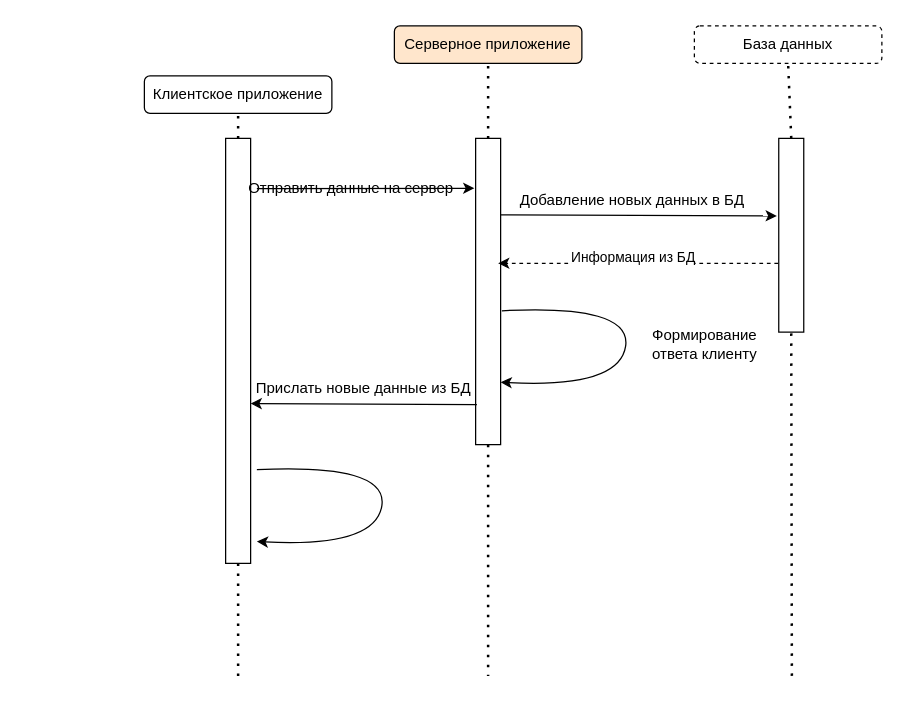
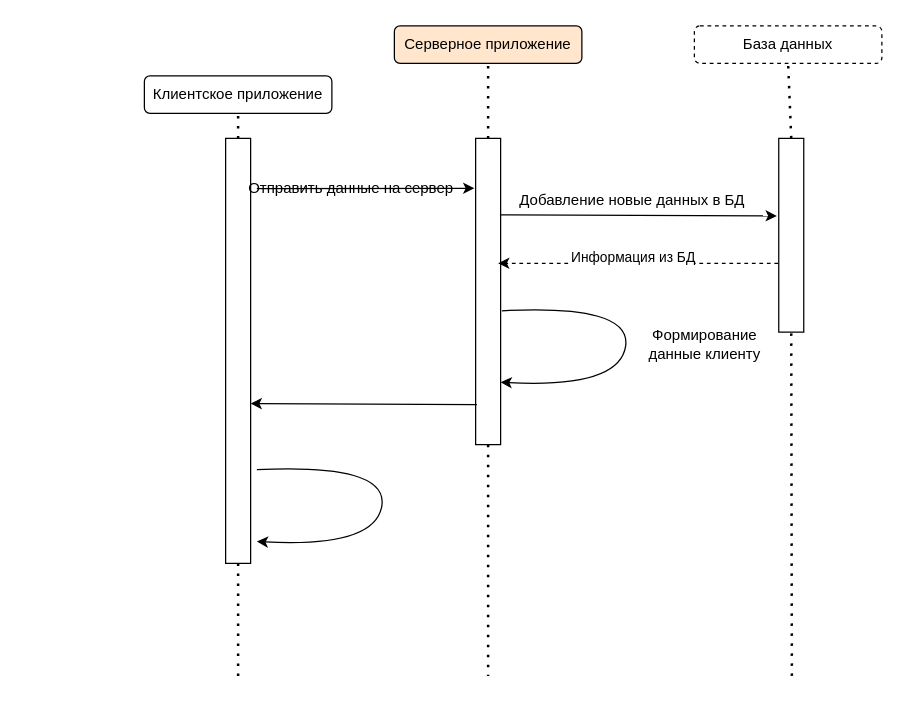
(633, 201) -> (633, 201)
(705, 344) -> (705, 344)
(363, 388) -> none
